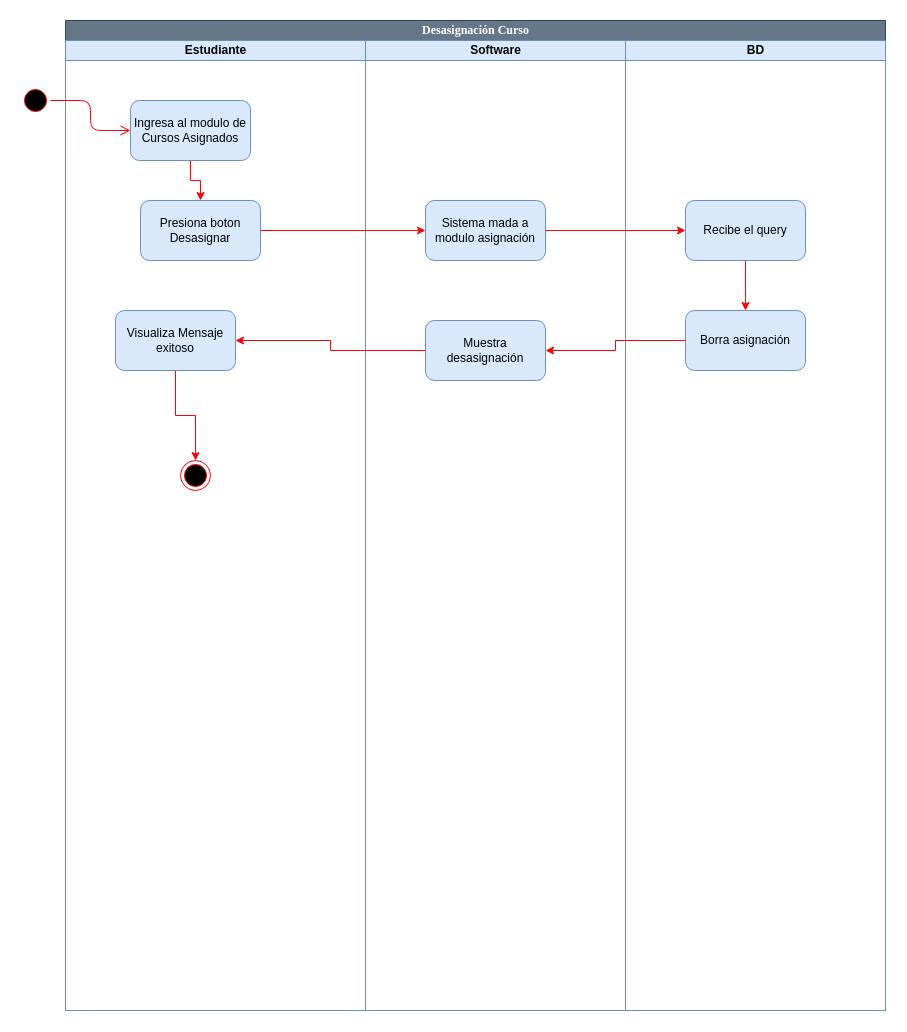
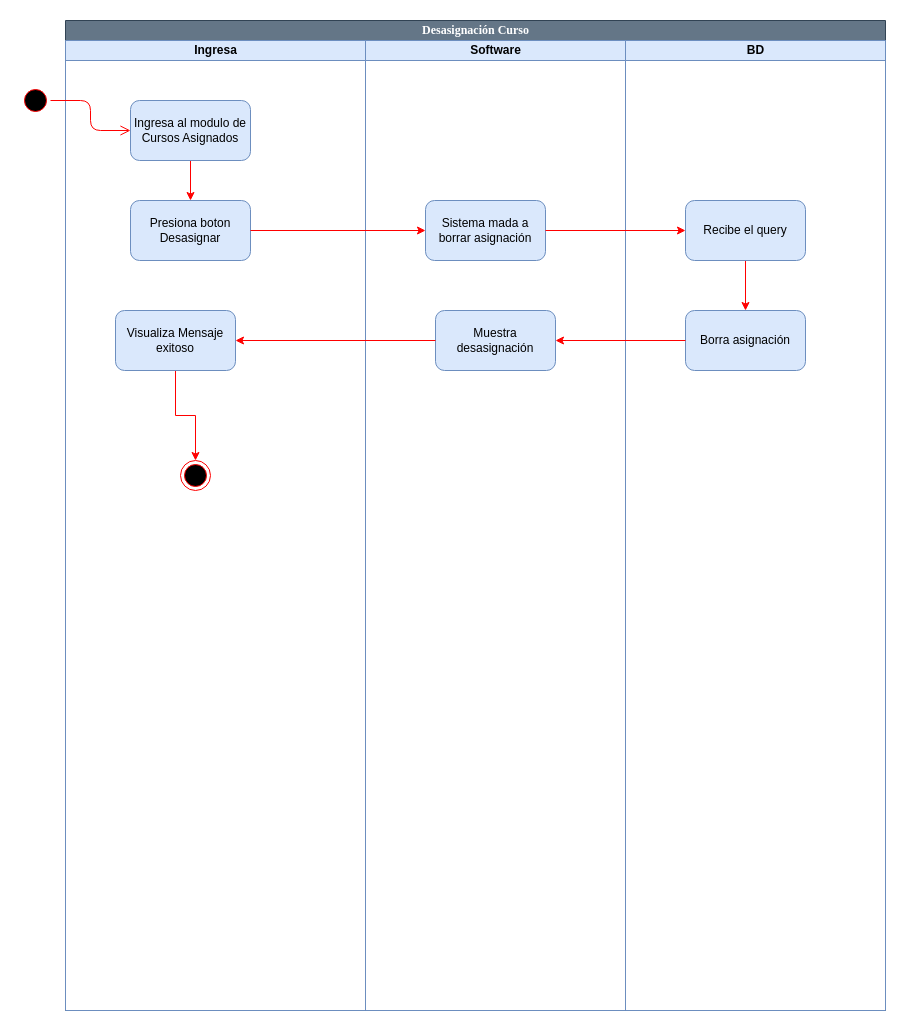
(216, 51) -> (216, 51)
(201, 231) -> (191, 231)
(486, 231) -> (486, 231)
(486, 351) -> (496, 341)
